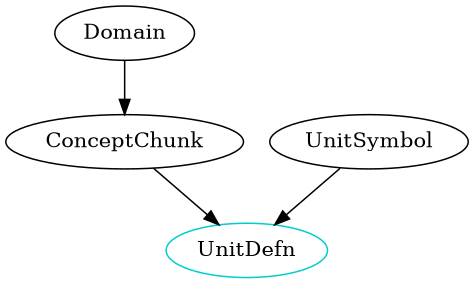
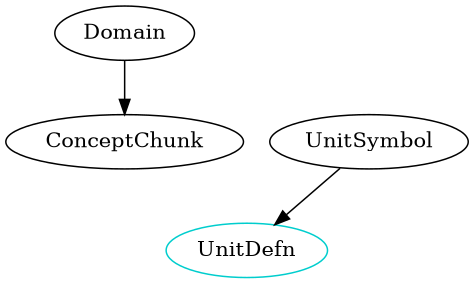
(180, 192) -> none
